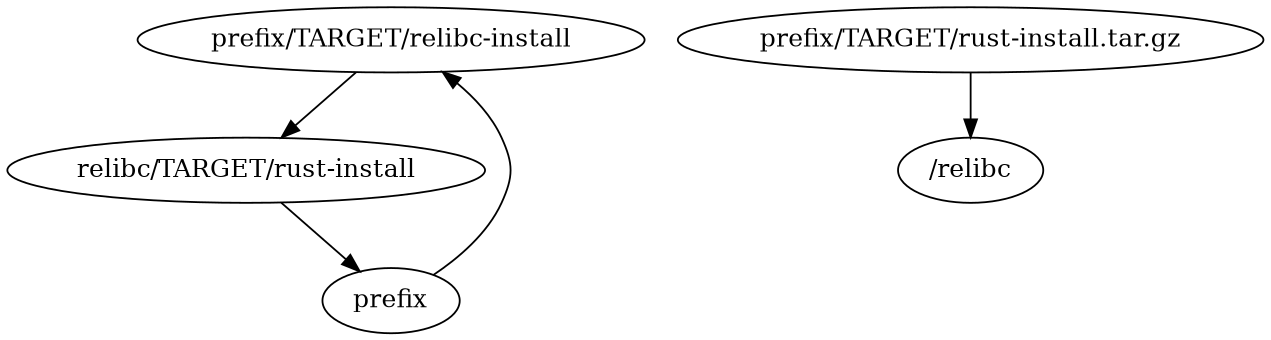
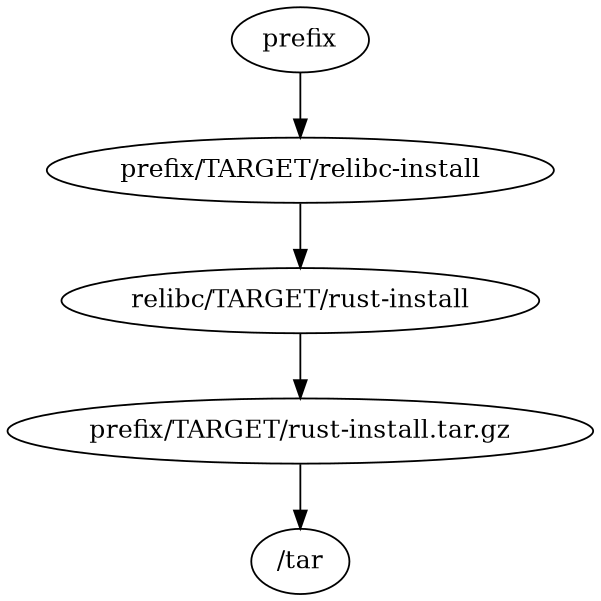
(971, 170) -> (300, 561)
(314, 231) -> (300, 357)
